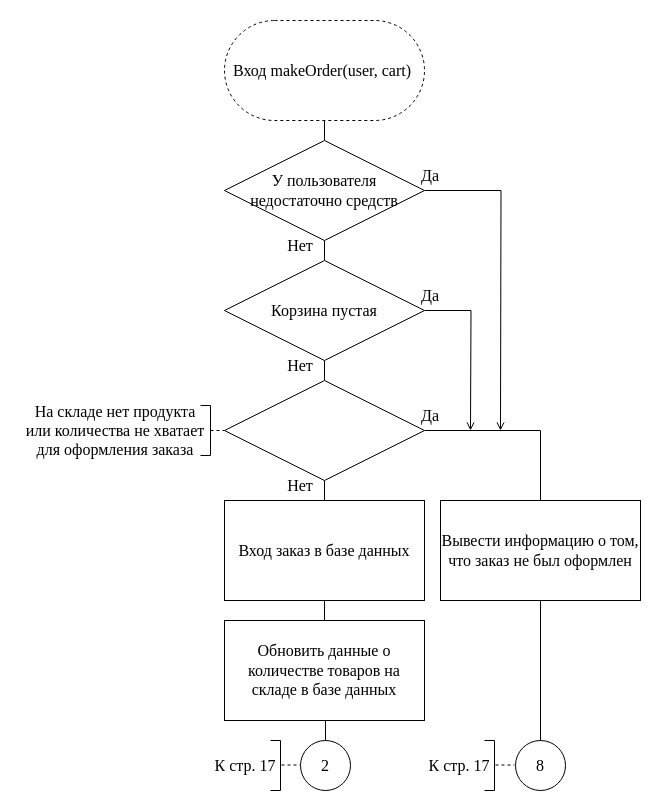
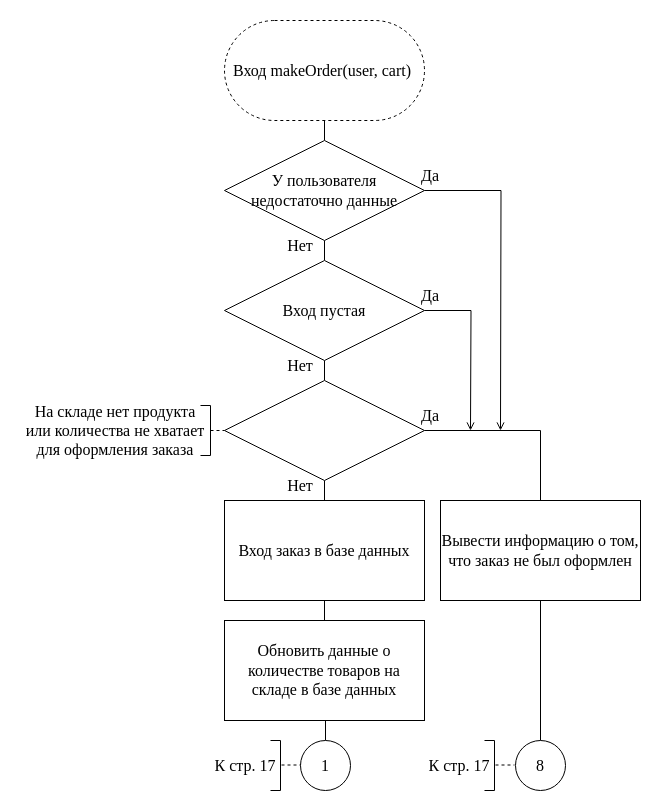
(325, 191) -> (325, 191)
(325, 311) -> (325, 311)
(326, 766) -> (326, 766)
